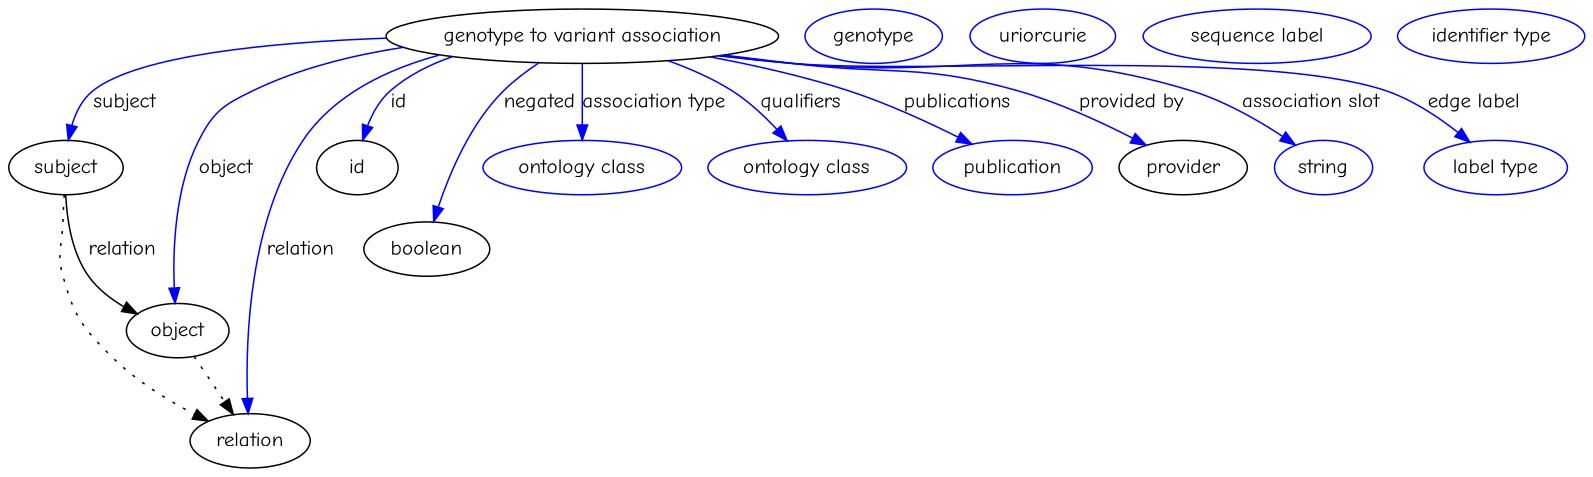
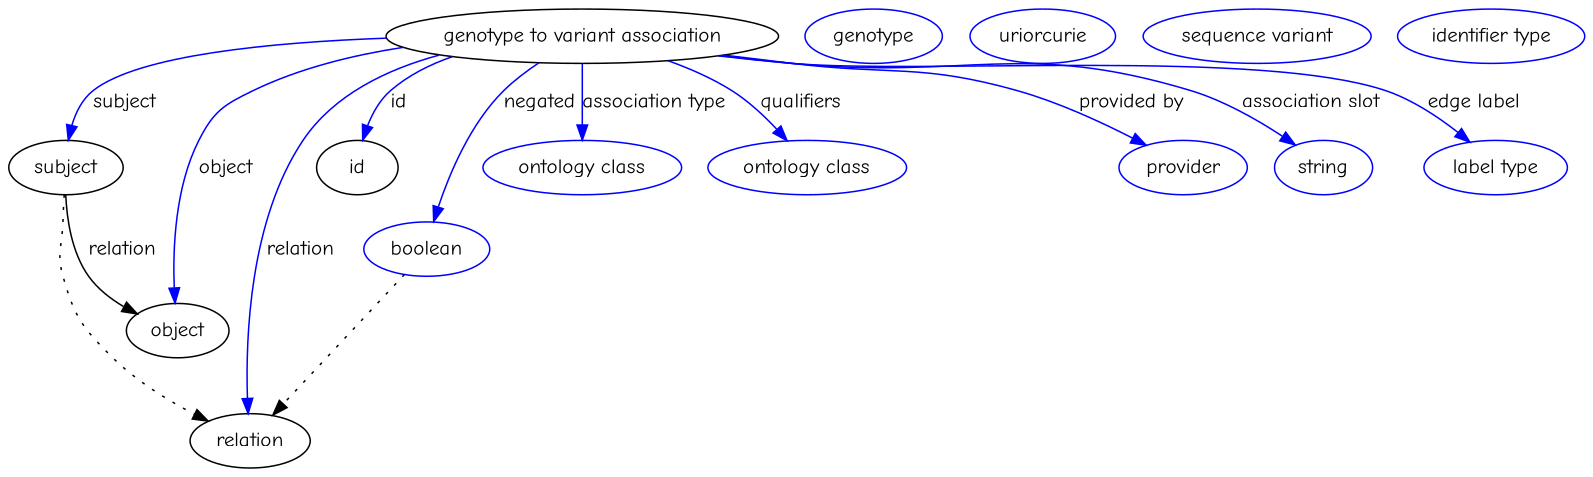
(1257, 36) -> (1257, 36)
(1013, 168) -> none
(1183, 168) -> (1183, 168)
(427, 249) -> (427, 249)
(209, 379) -> (344, 339)
